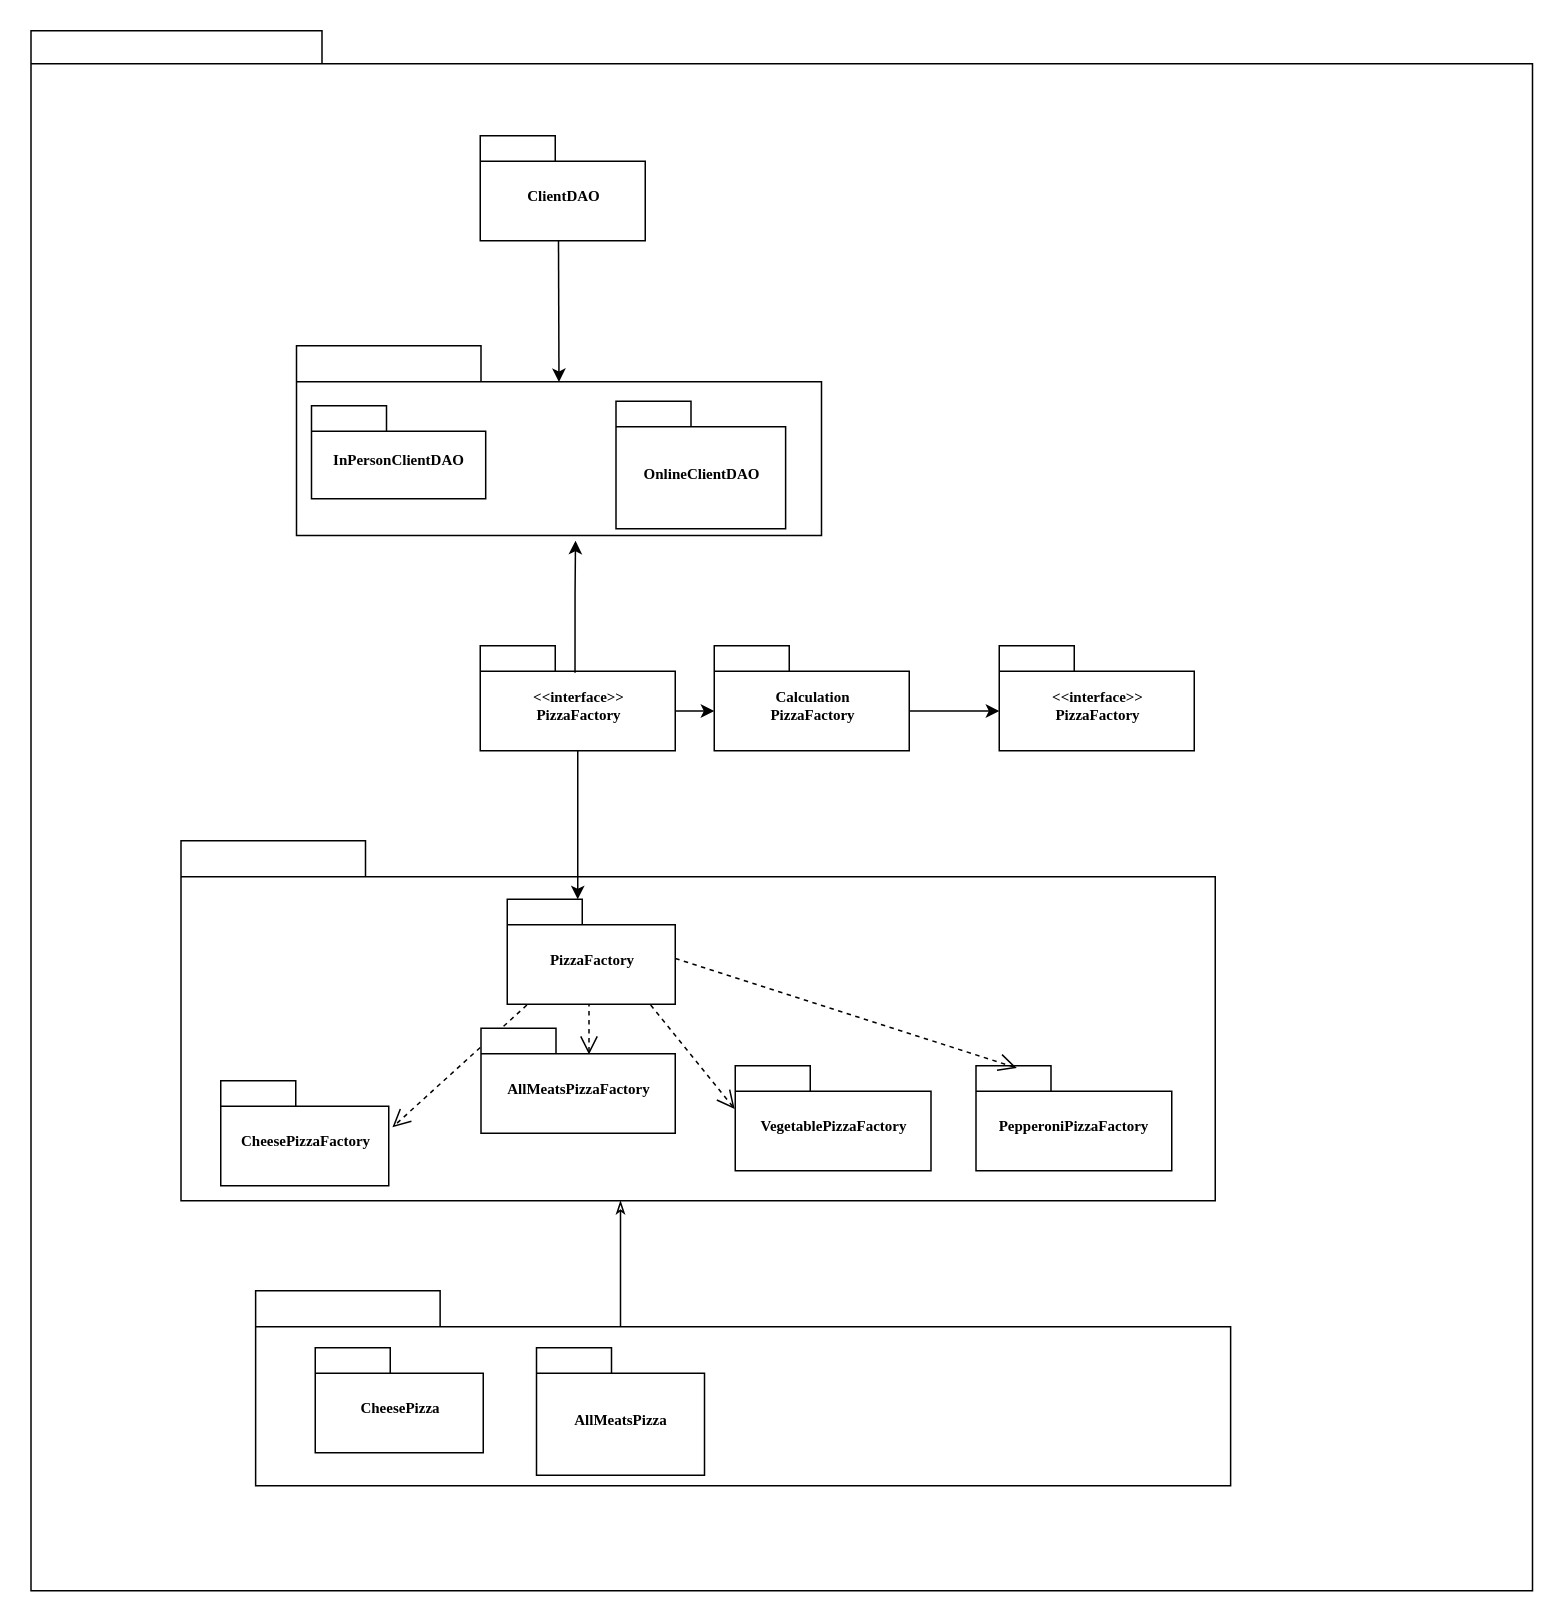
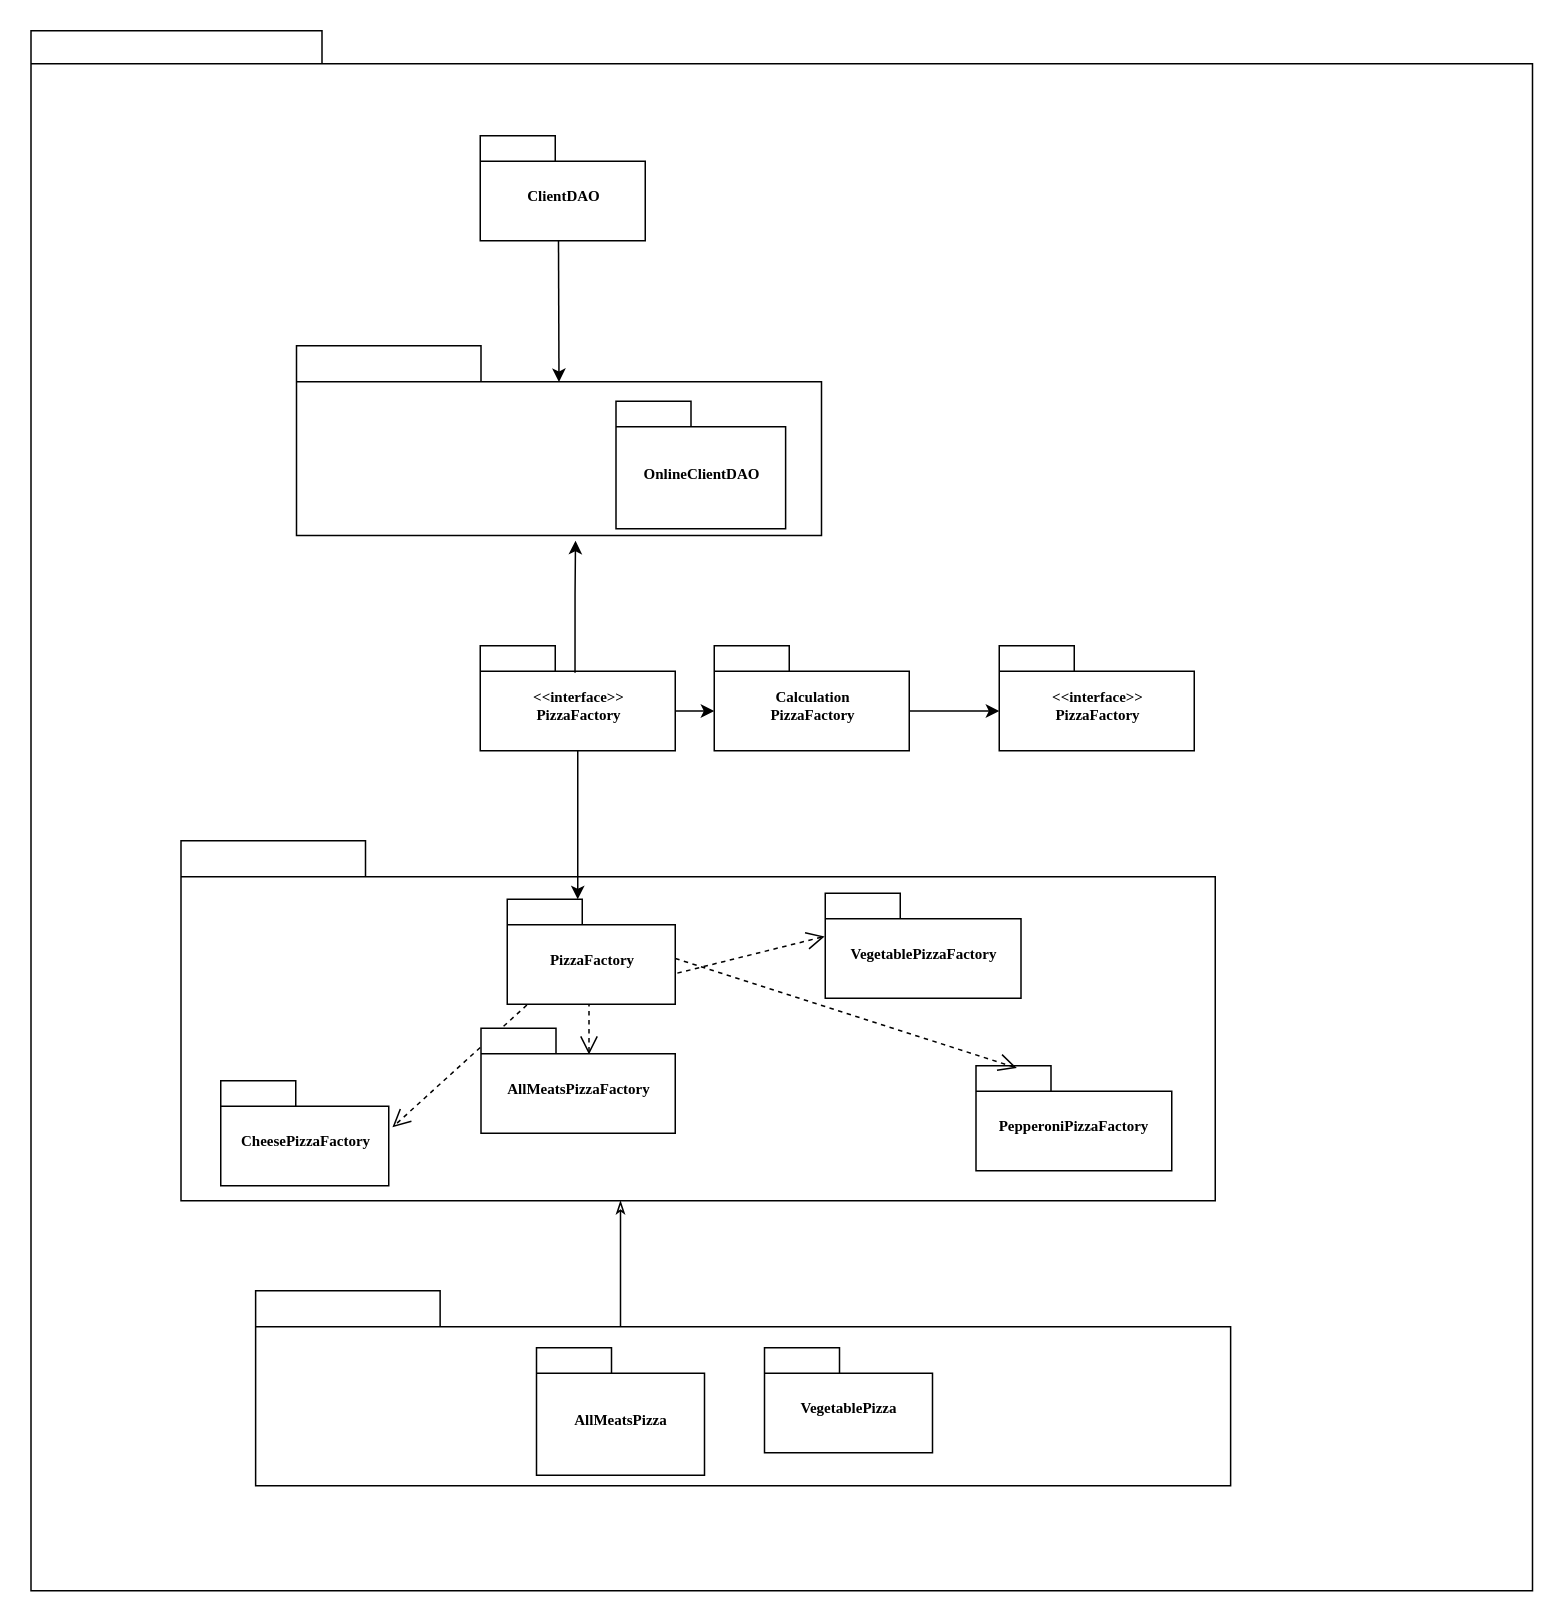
(398, 452) -> none
(833, 1118) -> (923, 946)
(399, 1400) -> none
none -> (848, 1400)
